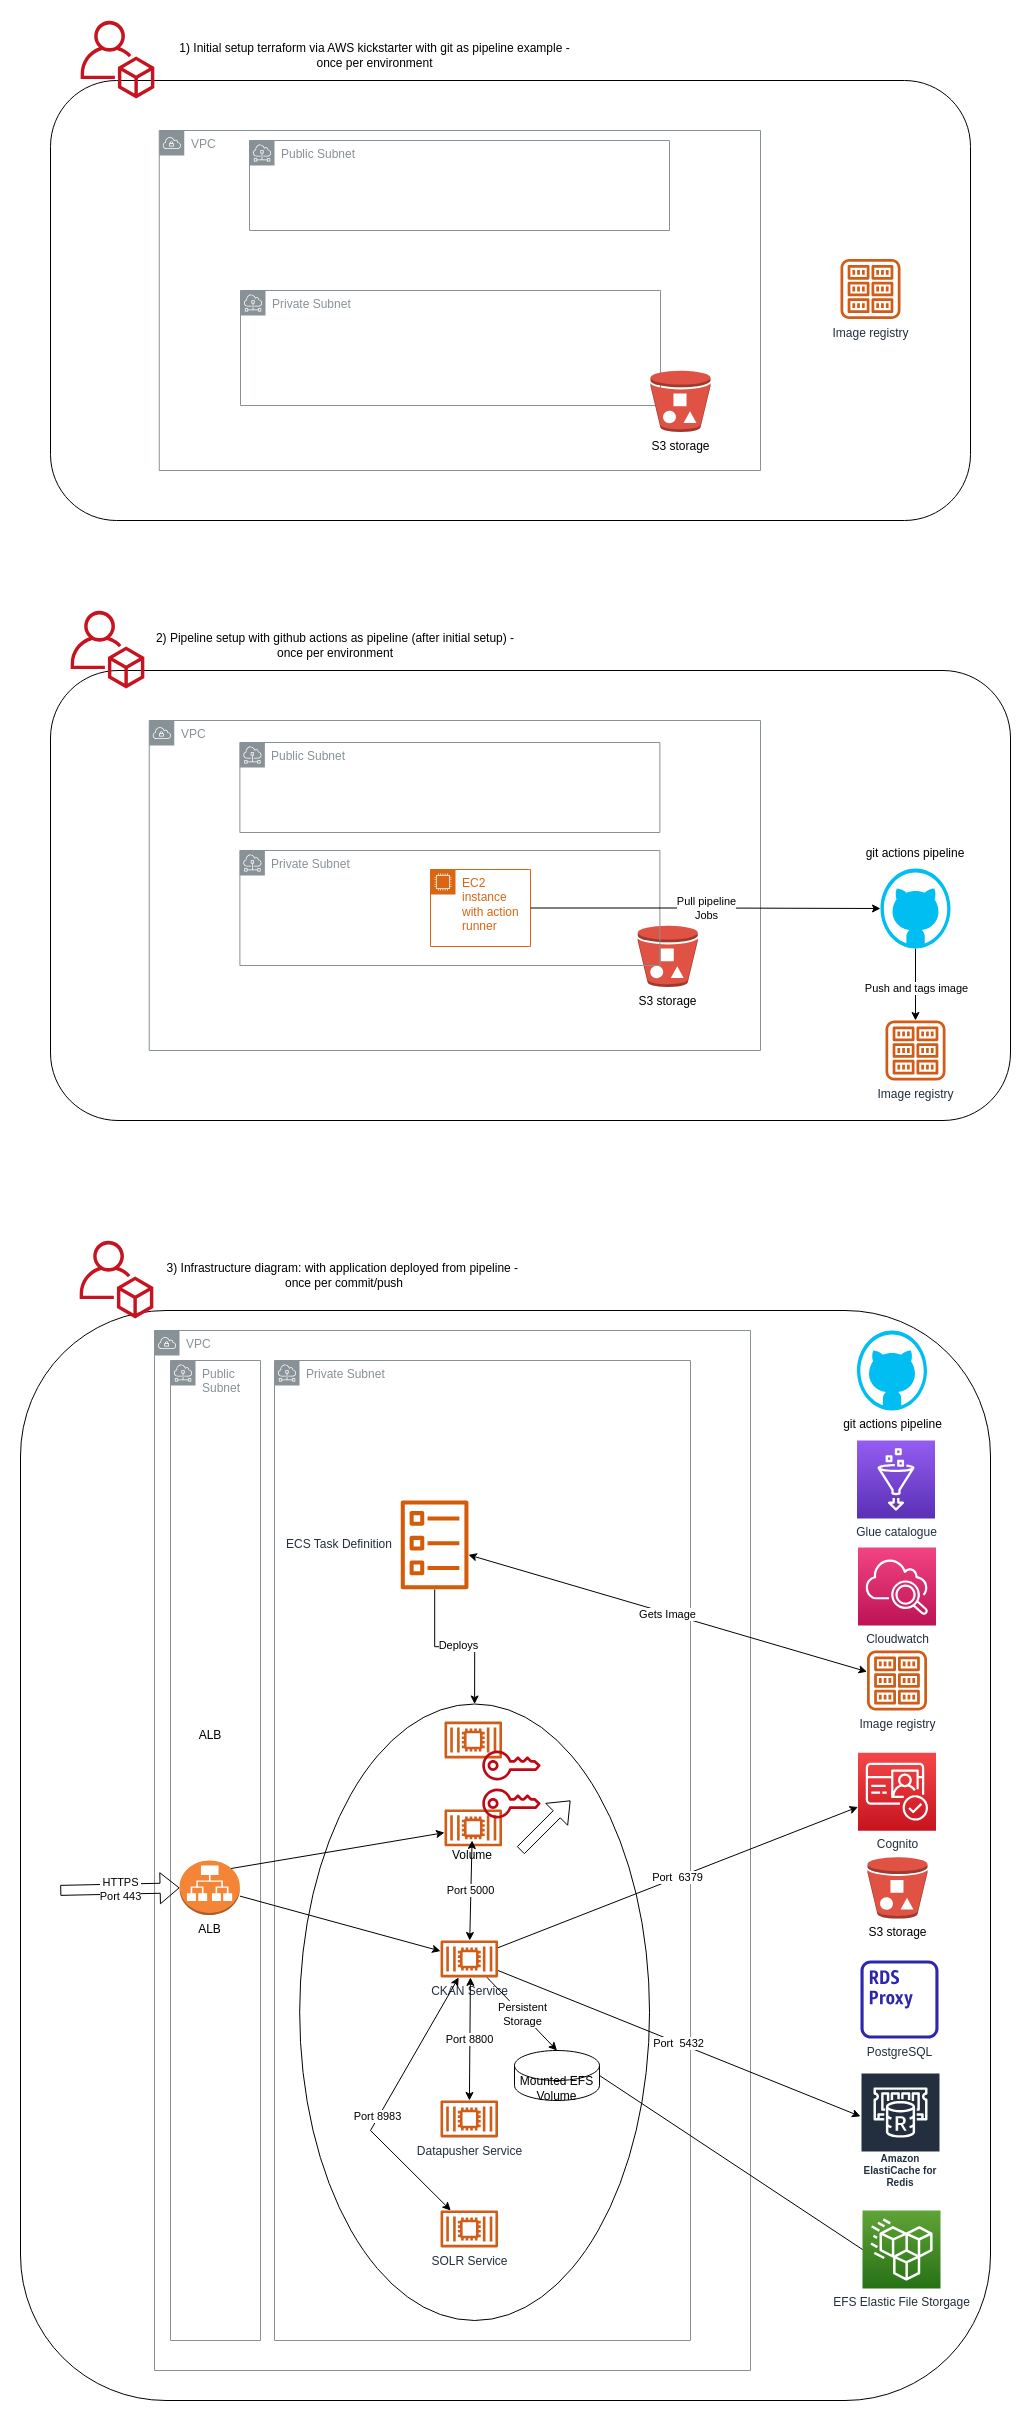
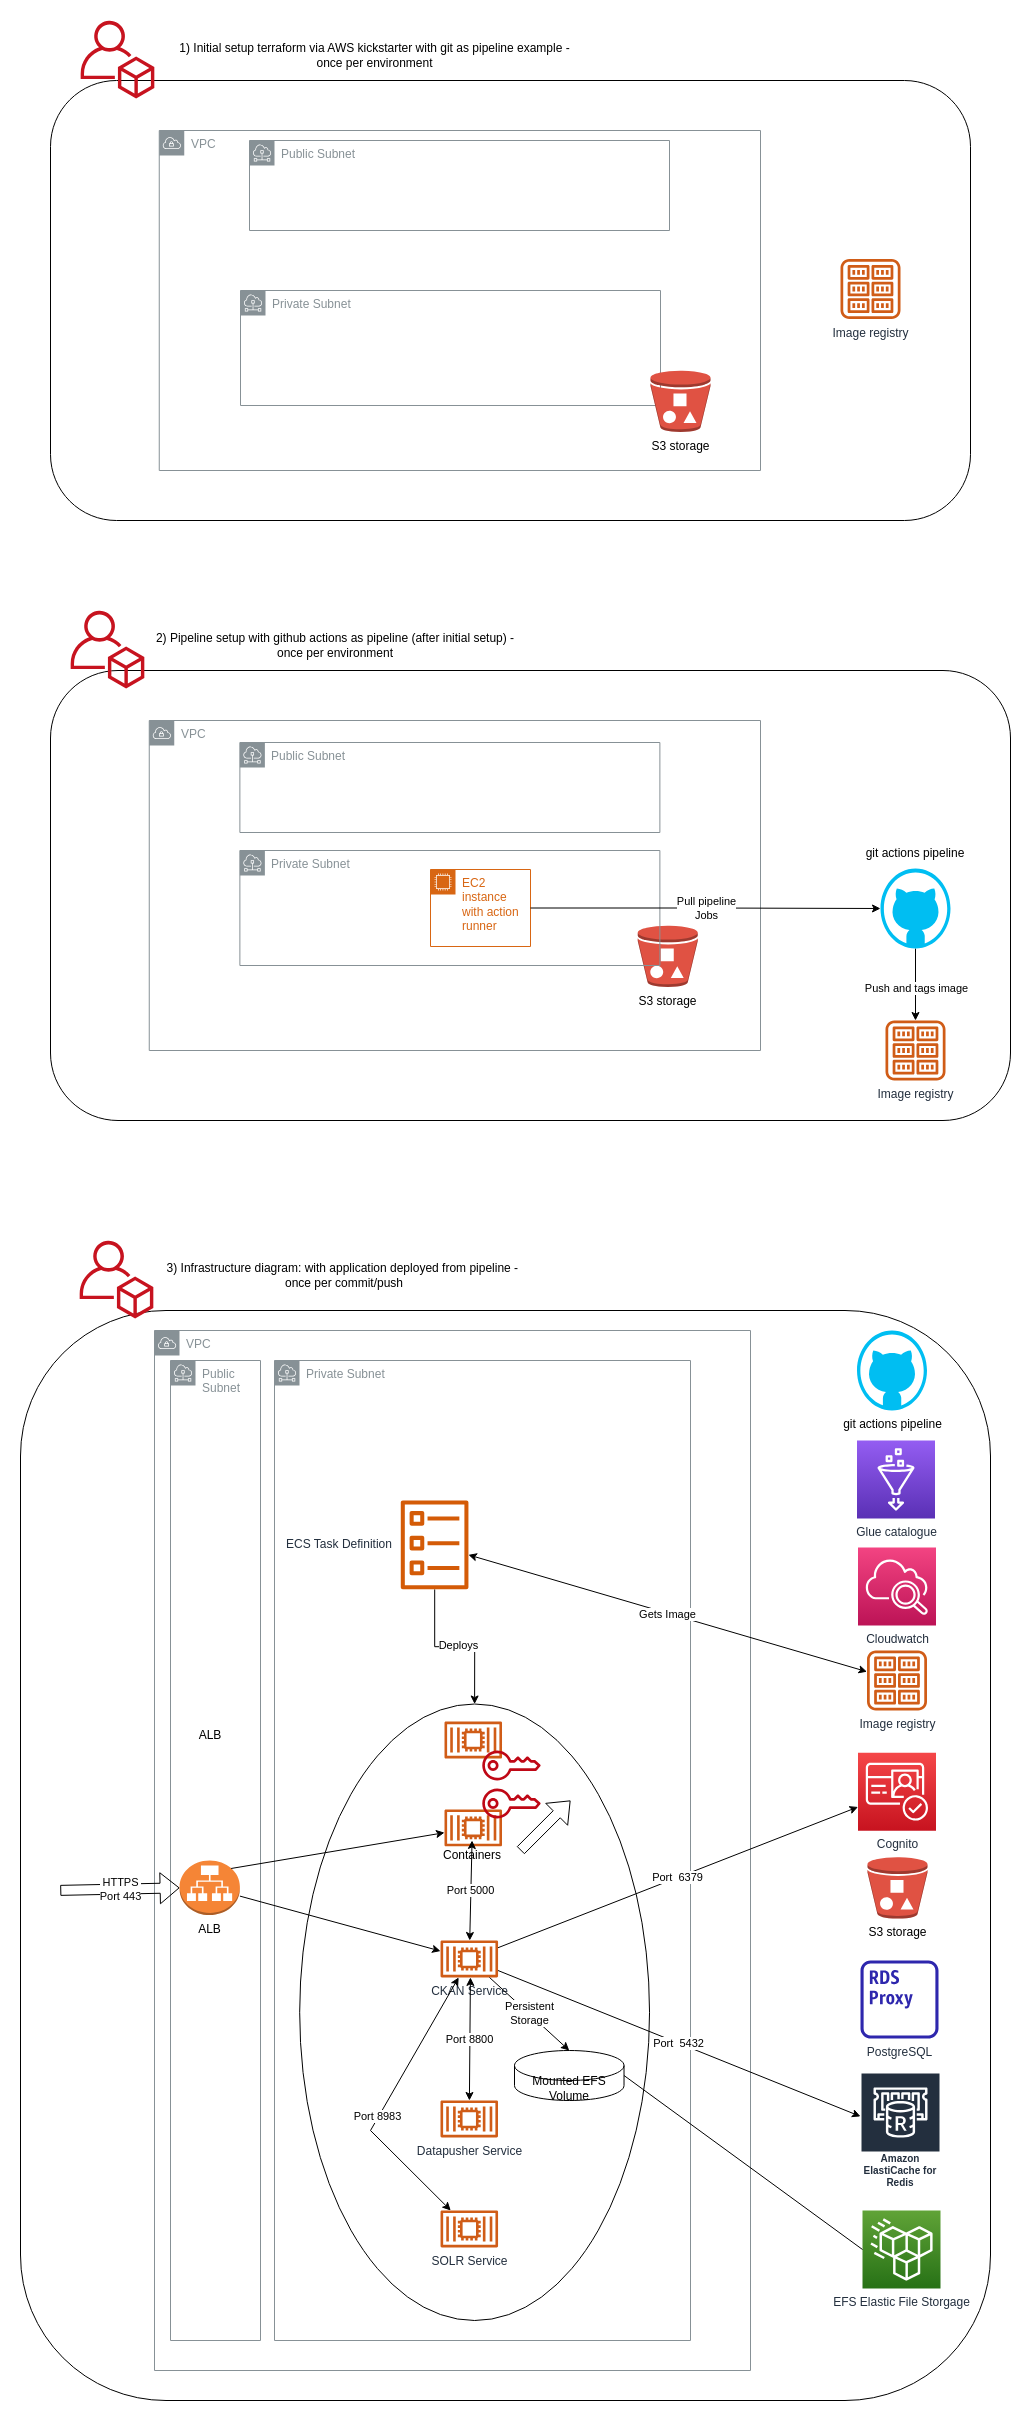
(473, 1856) -> (473, 1856)
(557, 2076) -> (569, 2076)
